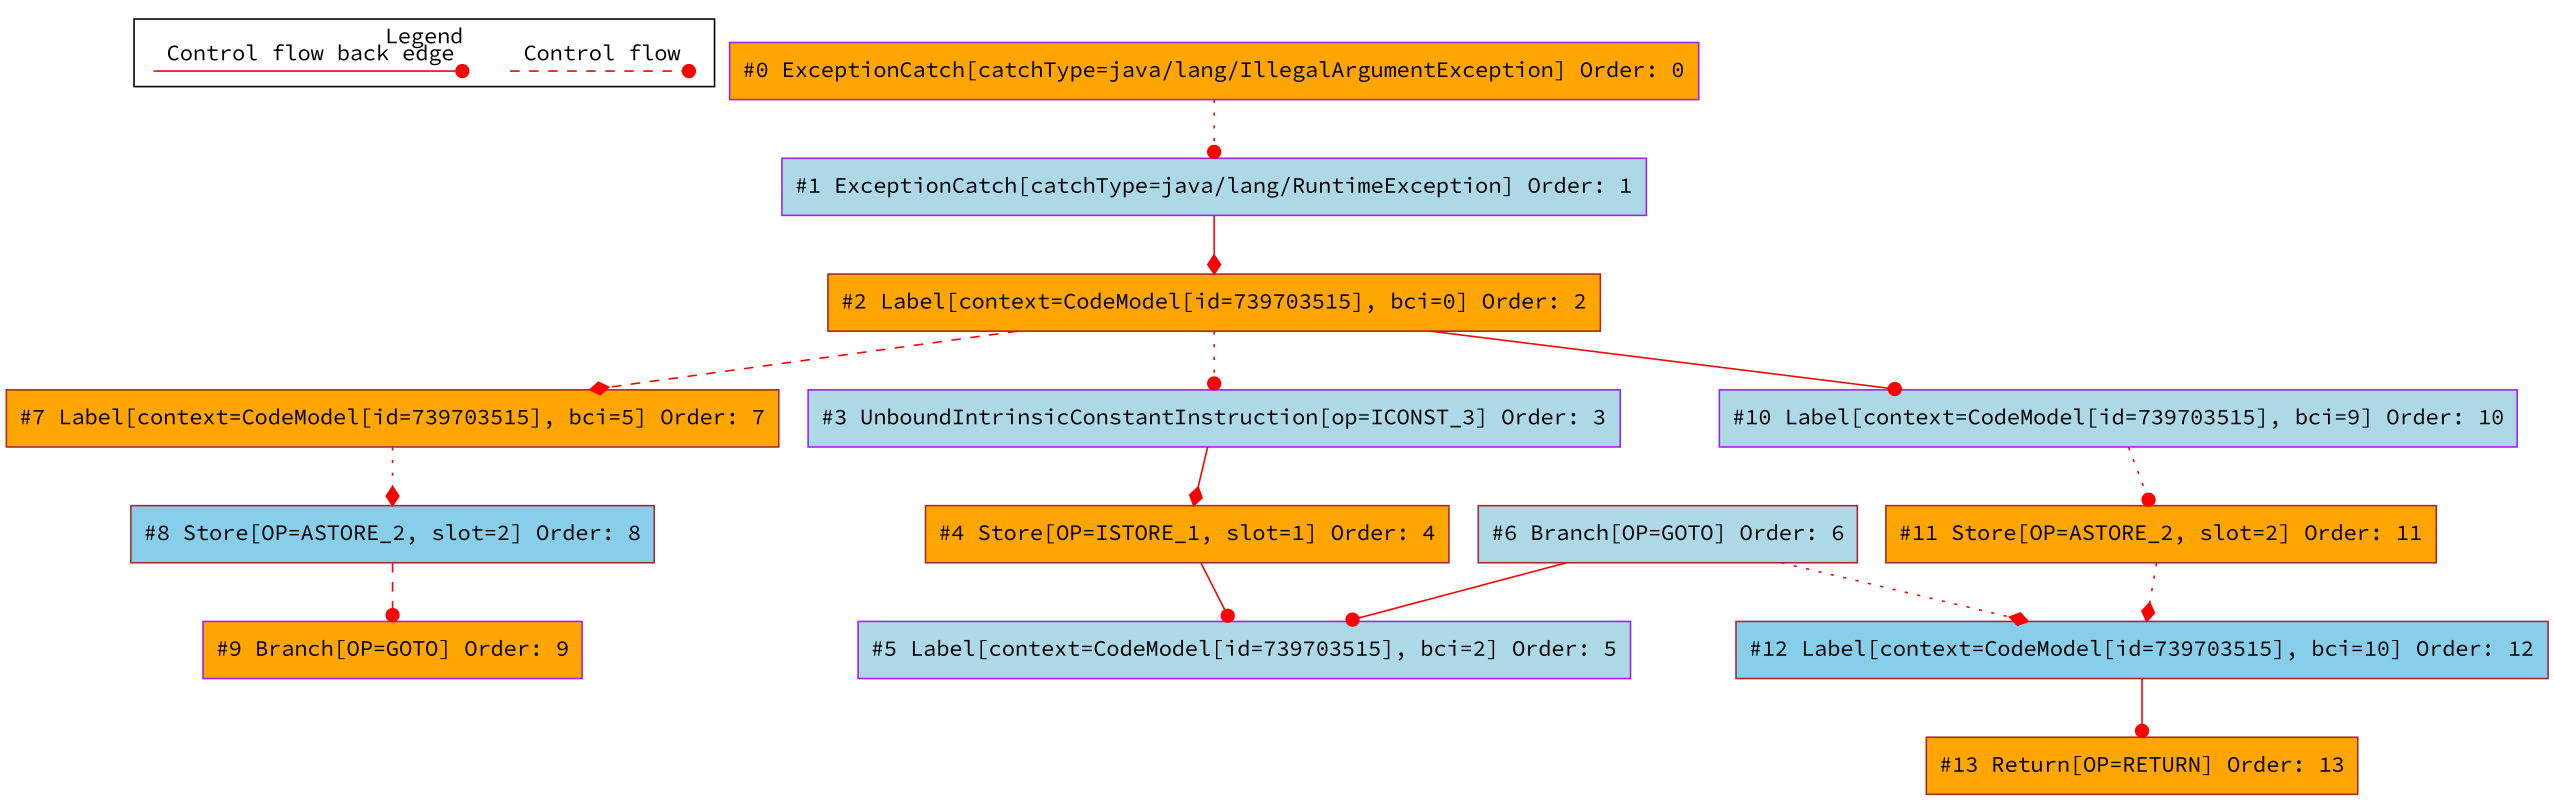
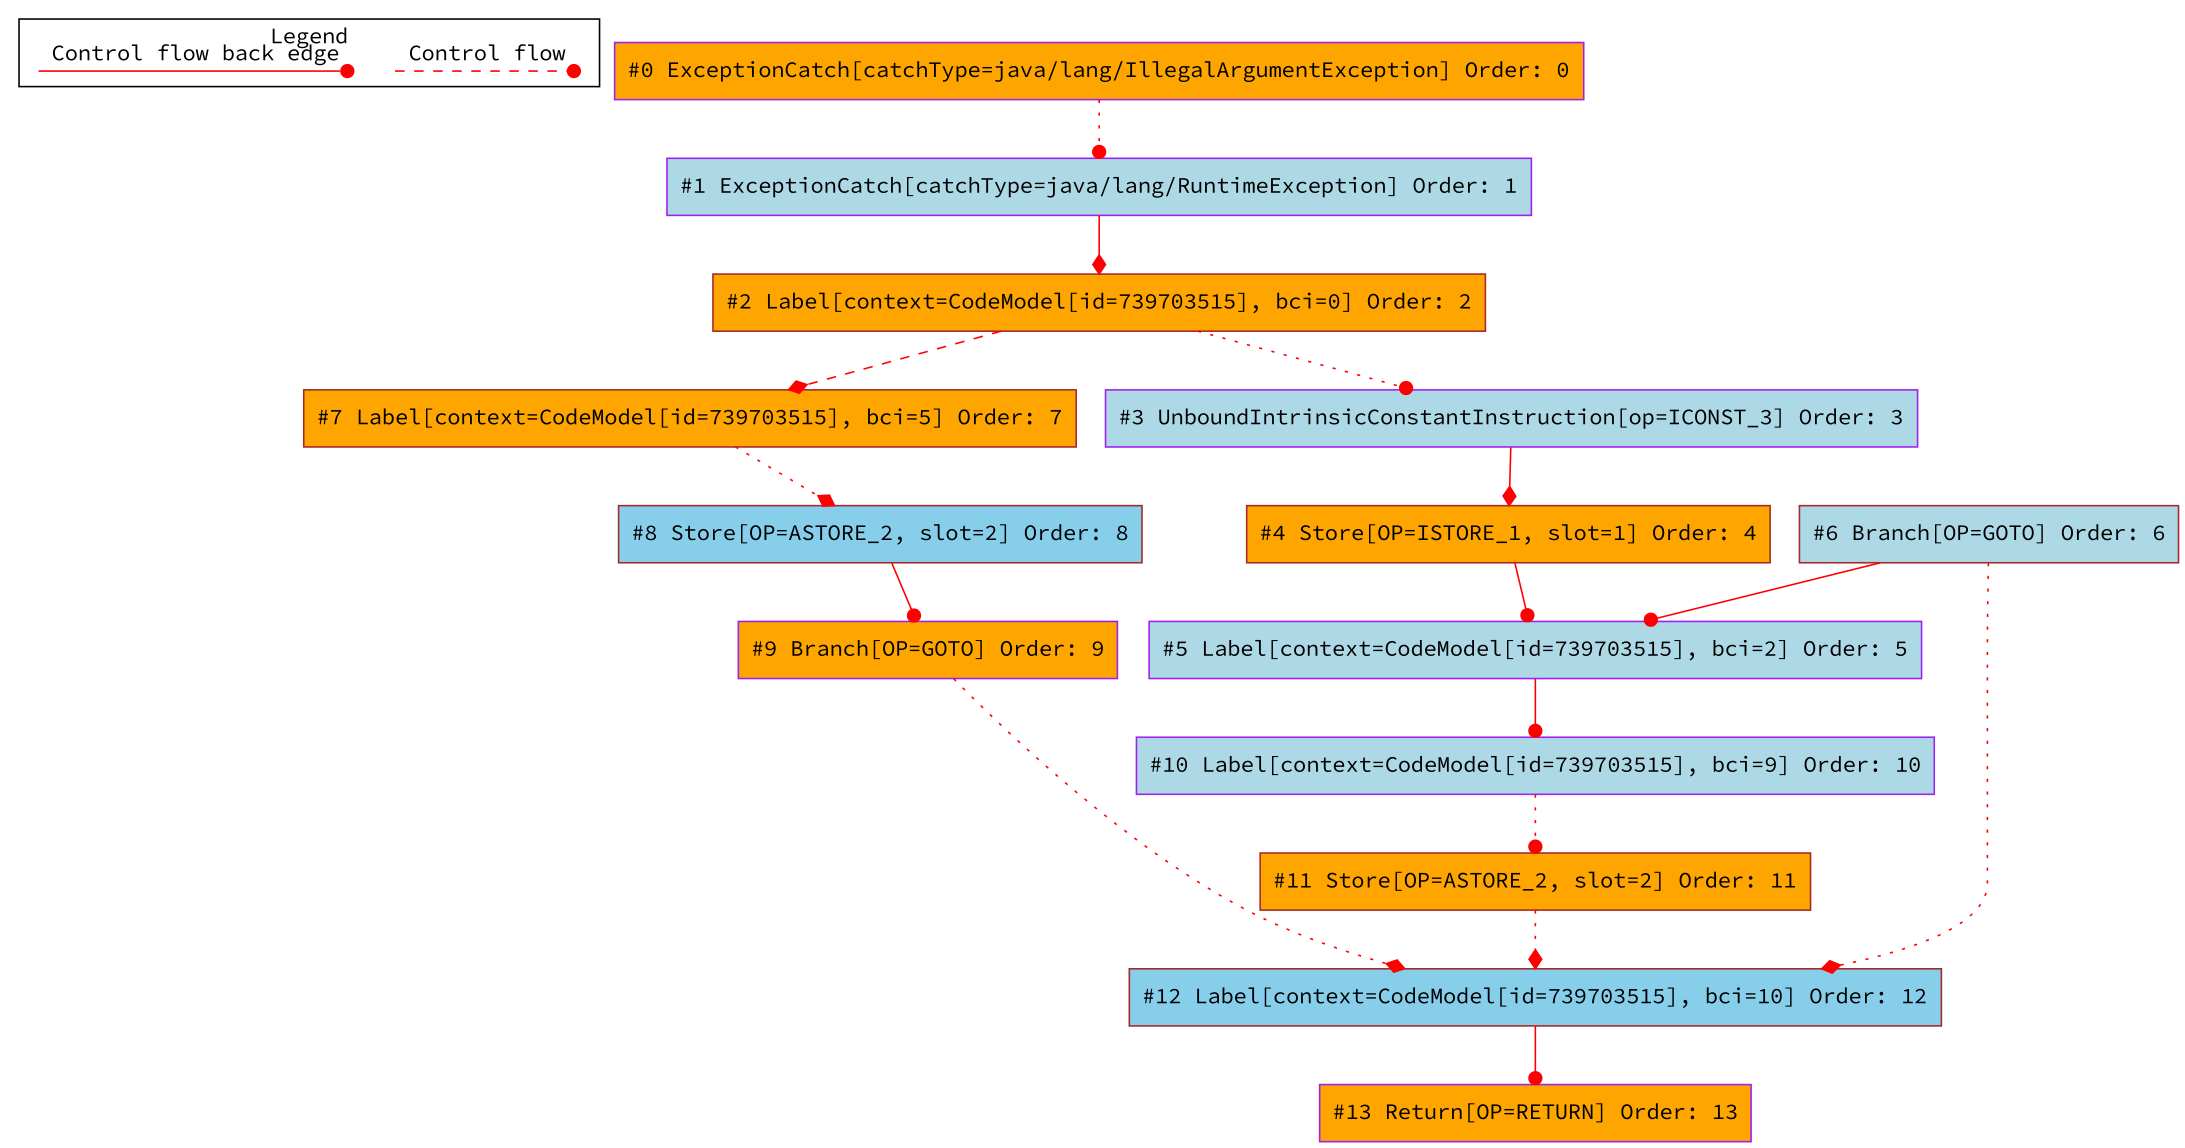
(1660, 360) -> (1535, 702)
(393, 586) -> (902, 586)
(2142, 766) -> (1535, 1113)
none -> (1151, 850)
